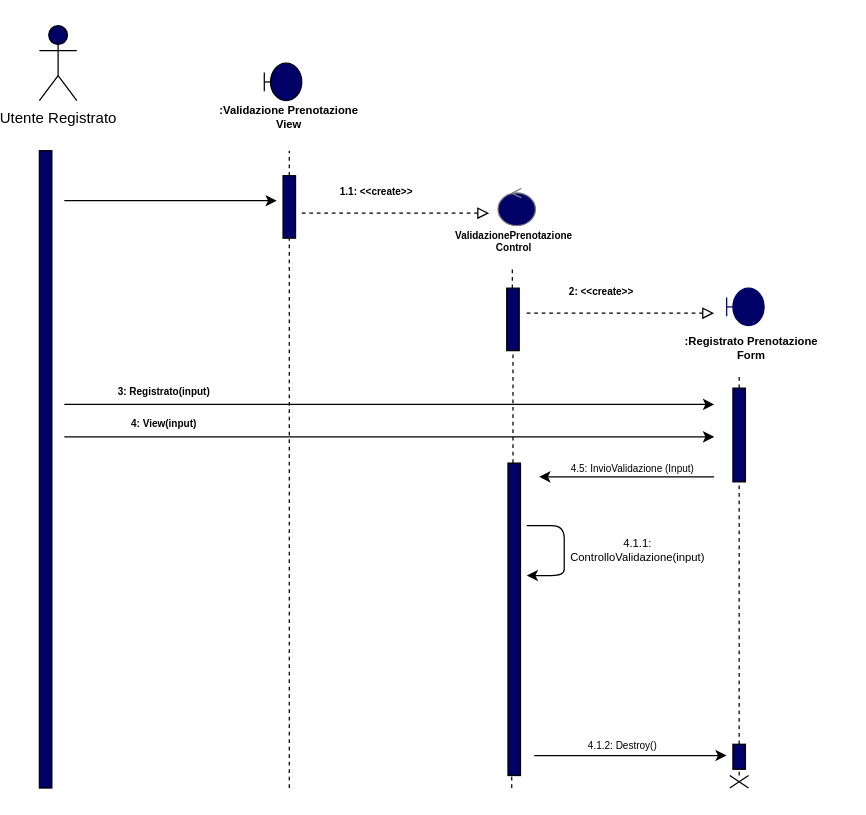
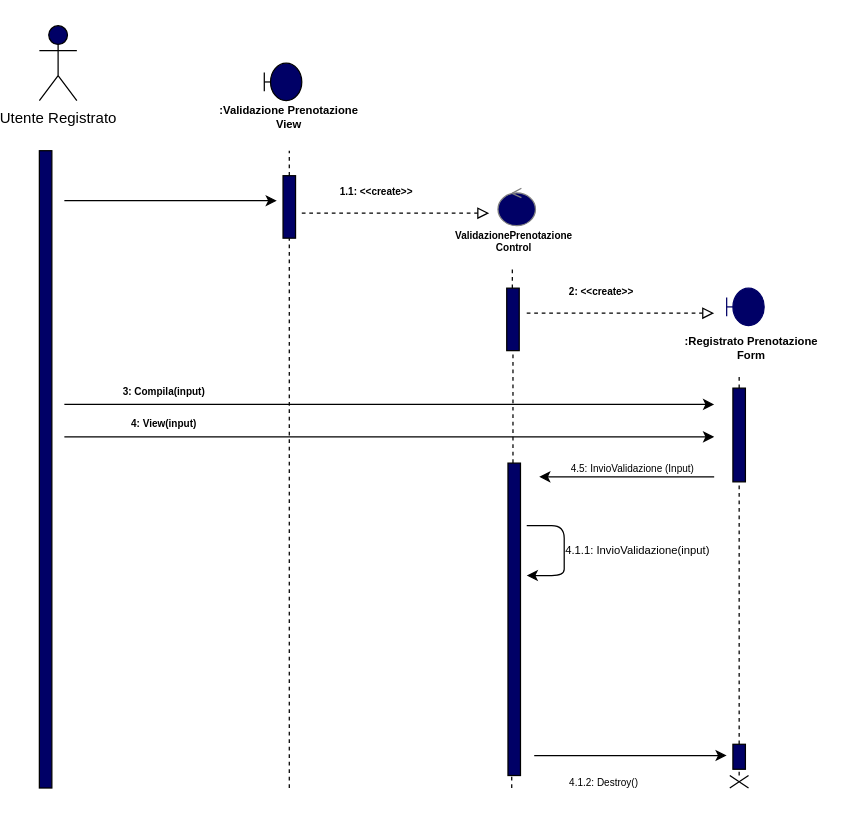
(164, 392) -> (164, 392)
(638, 551) -> (638, 551)
(623, 746) -> (604, 783)
